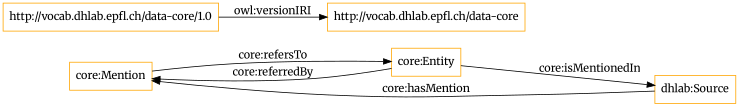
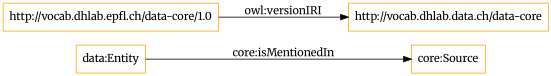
(426, 17) -> (448, 17)
(426, 62) -> (111, 59)
(111, 76) -> none
(695, 89) -> (448, 59)
